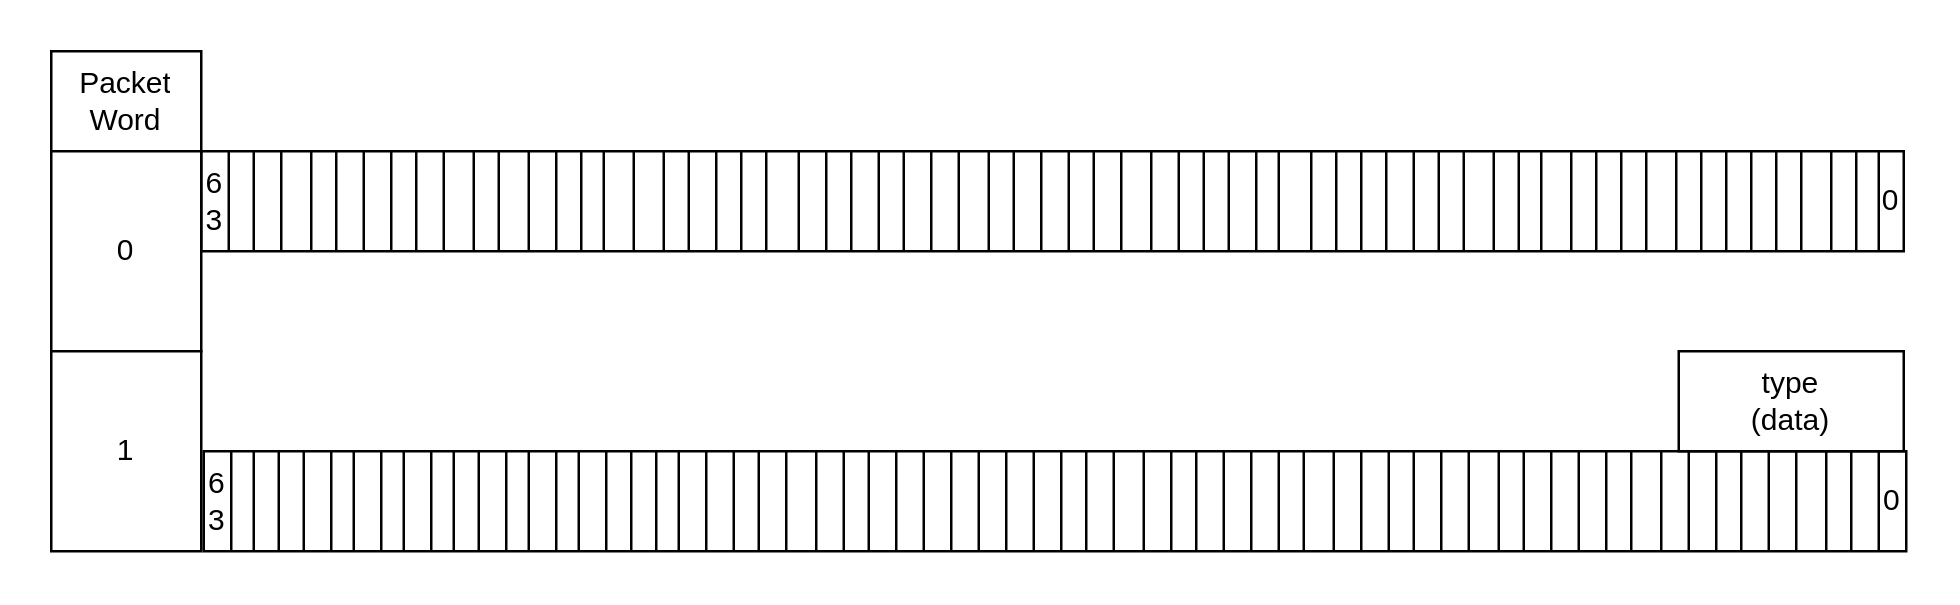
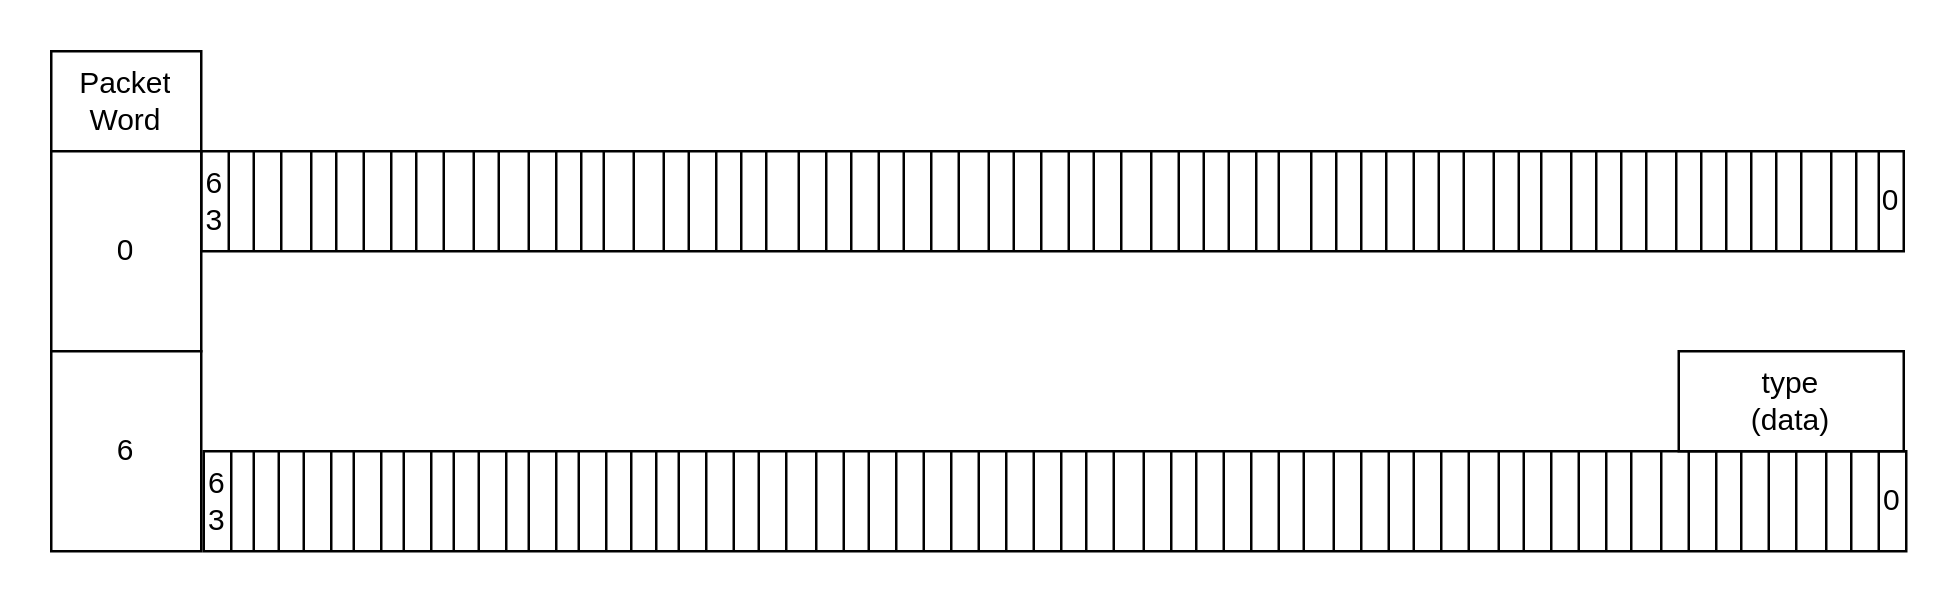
(126, 451) -> (126, 451)
